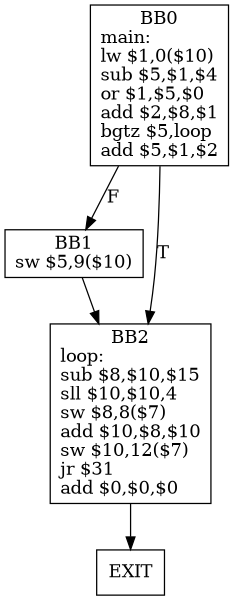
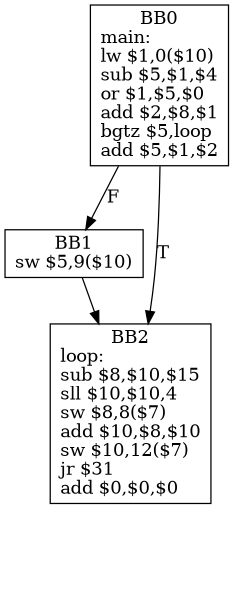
(131, 573) -> none
